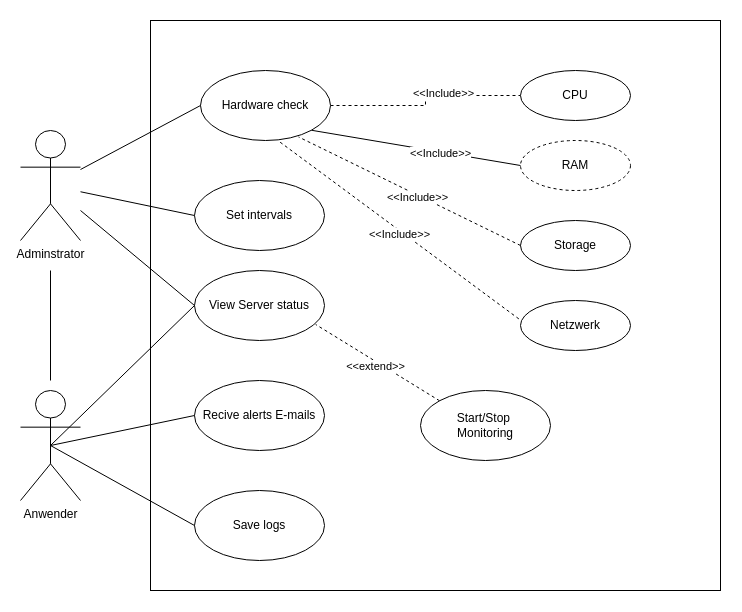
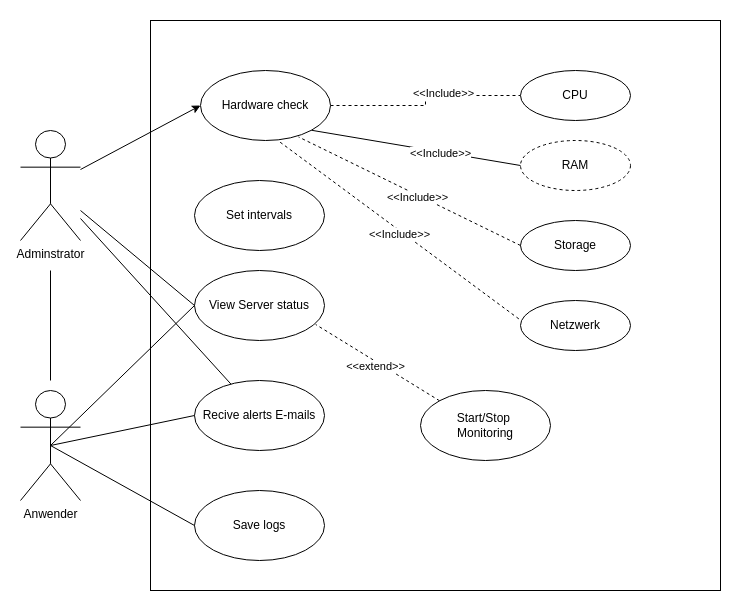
(196, 108) -> (193, 109)
(138, 204) -> (155, 301)
